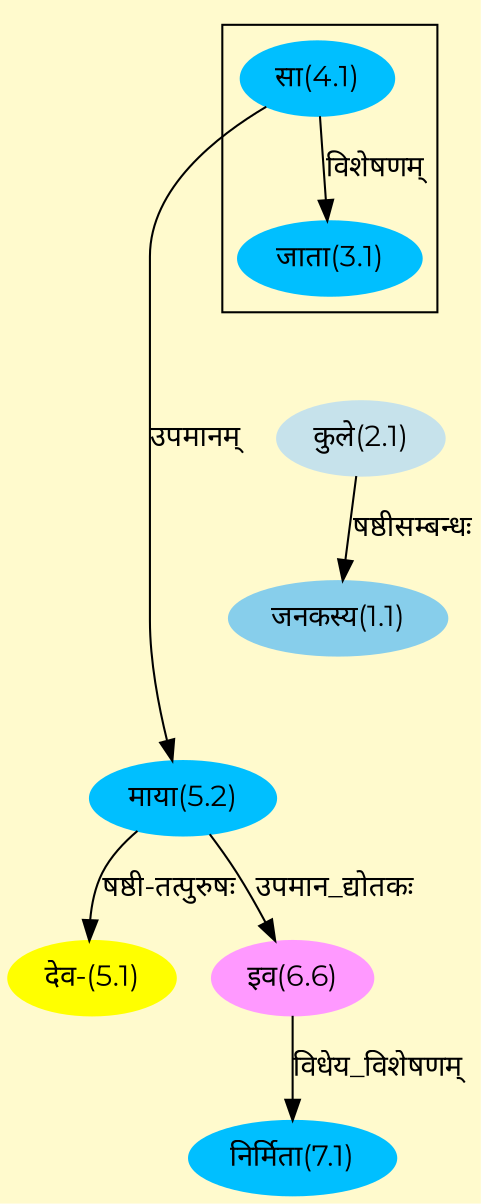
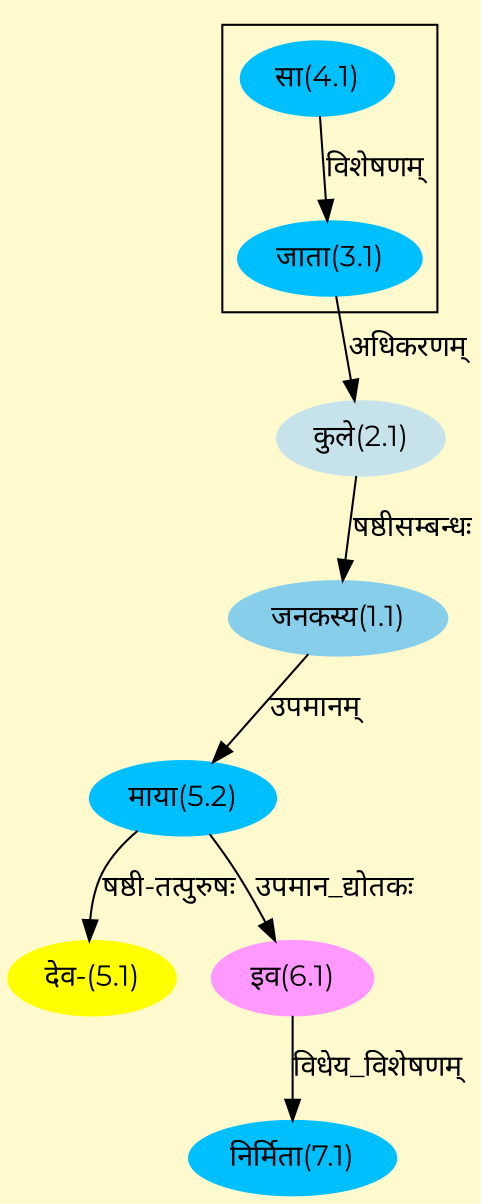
none -> (344, 338)
(150, 400) -> (267, 700)
(293, 978) -> (293, 978)
